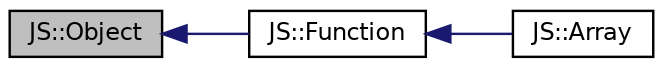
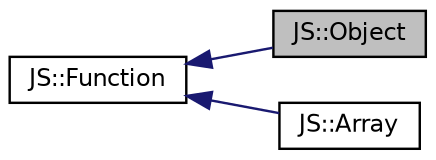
(218, 34) -> (242, 53)
